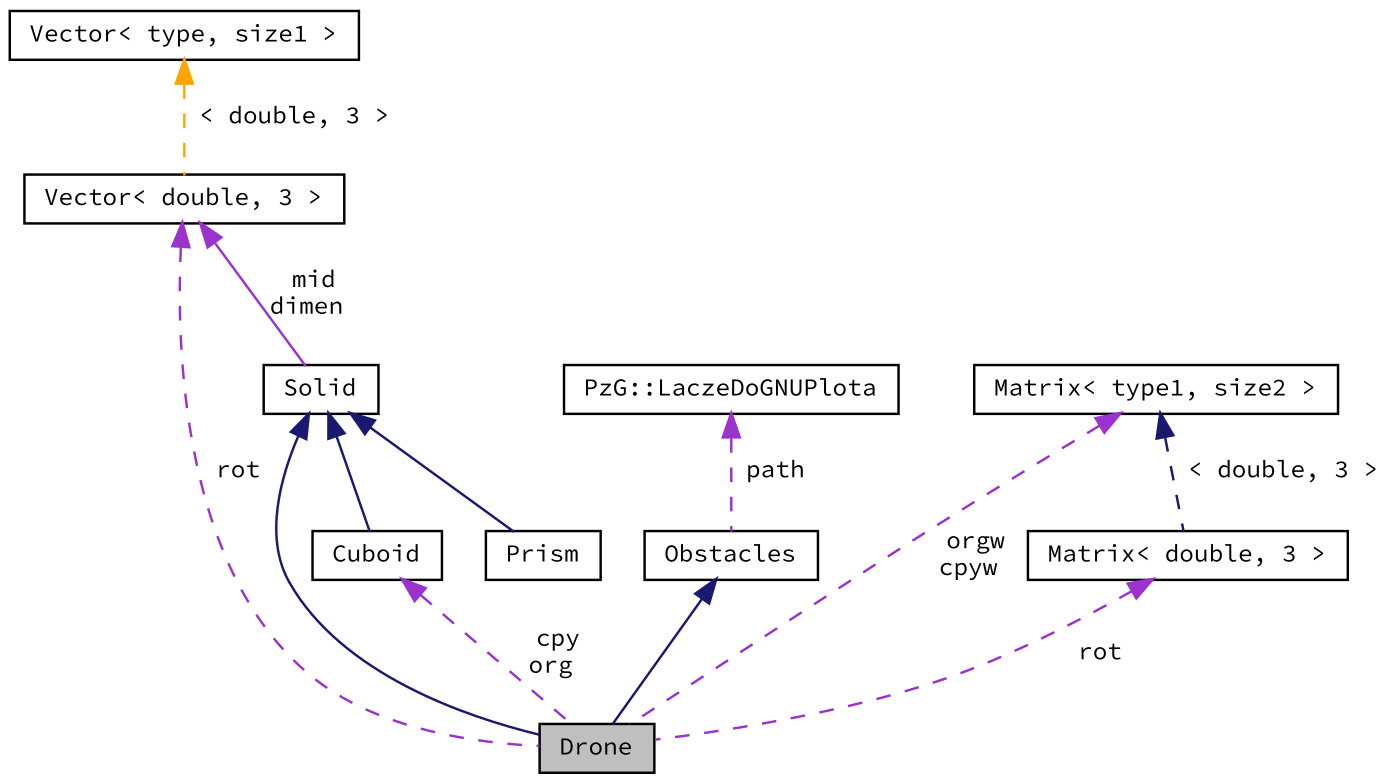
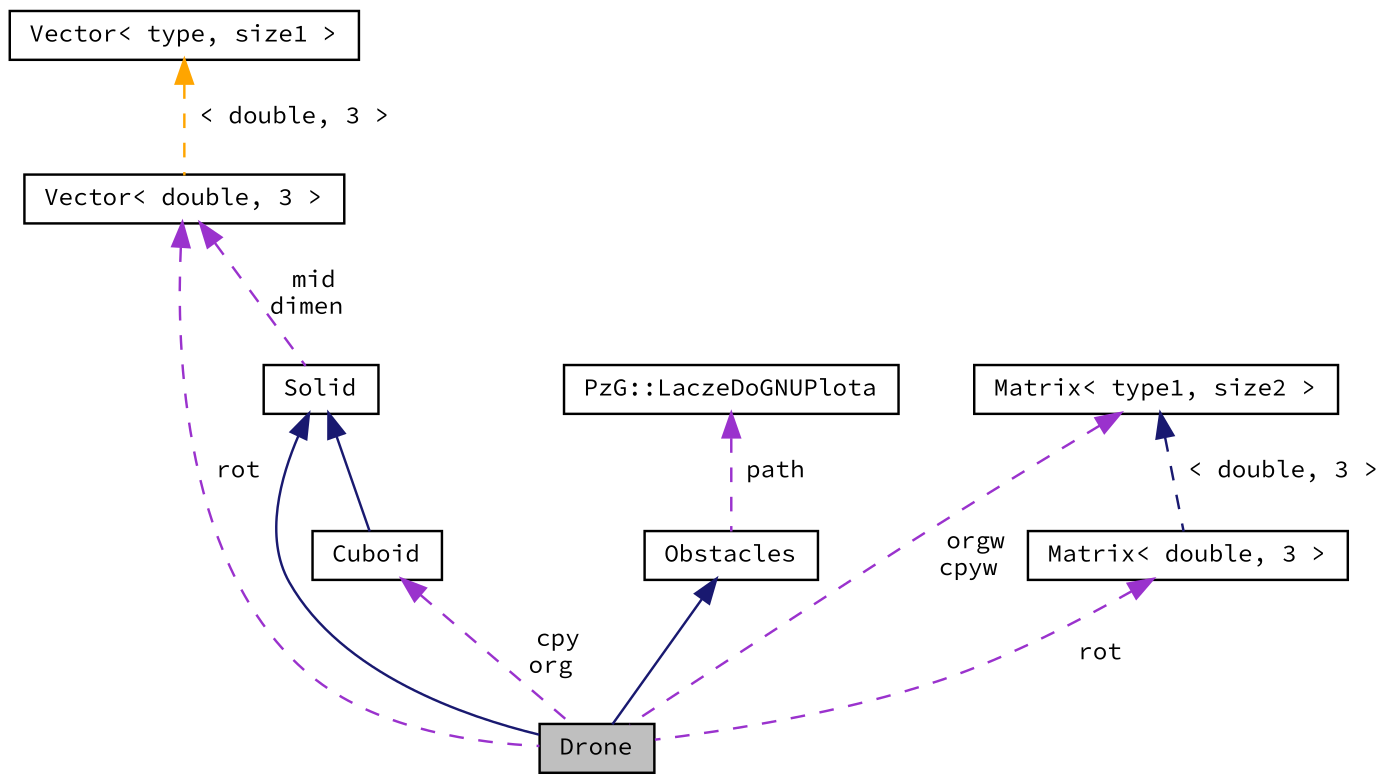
(260, 304) -> (260, 304)
(543, 555) -> none
